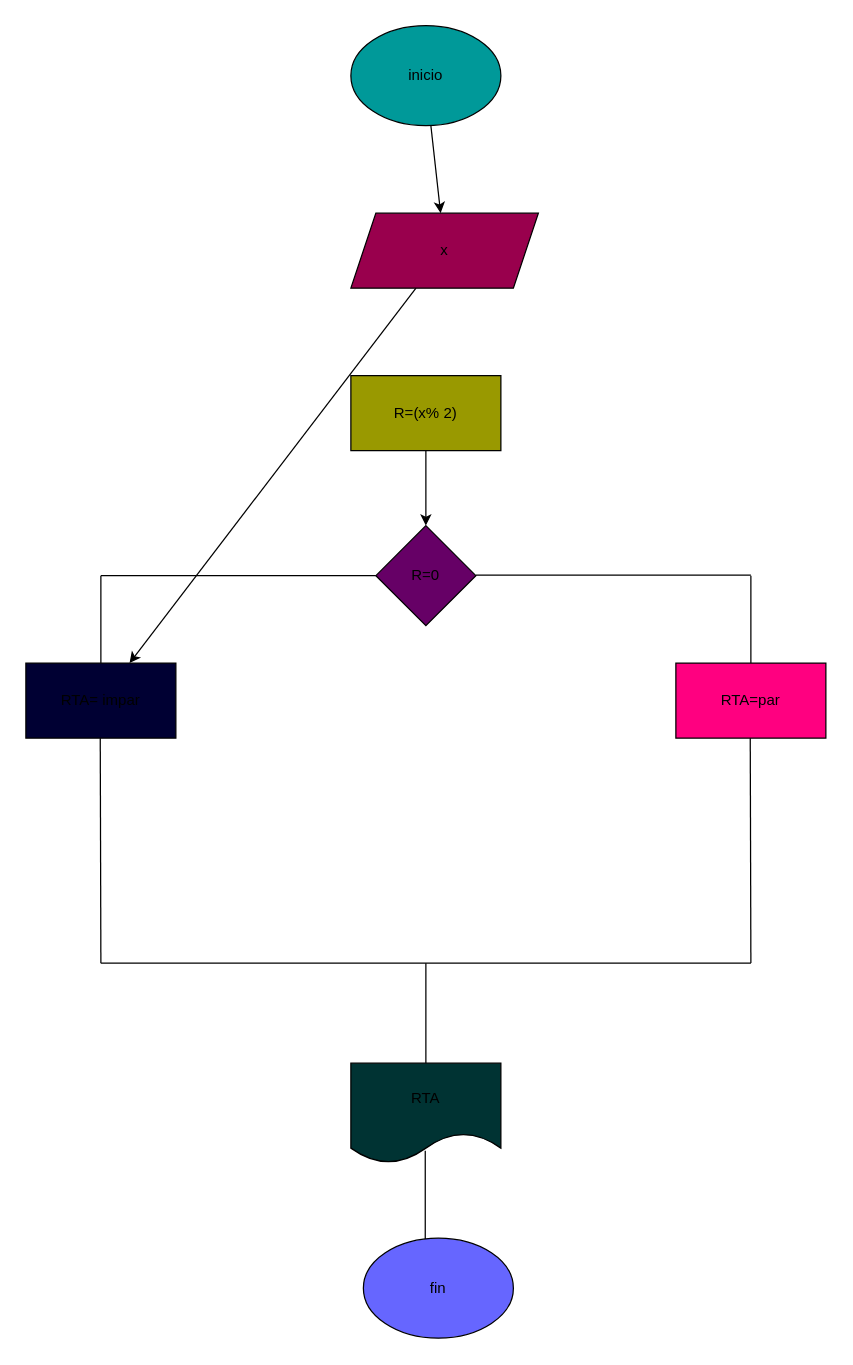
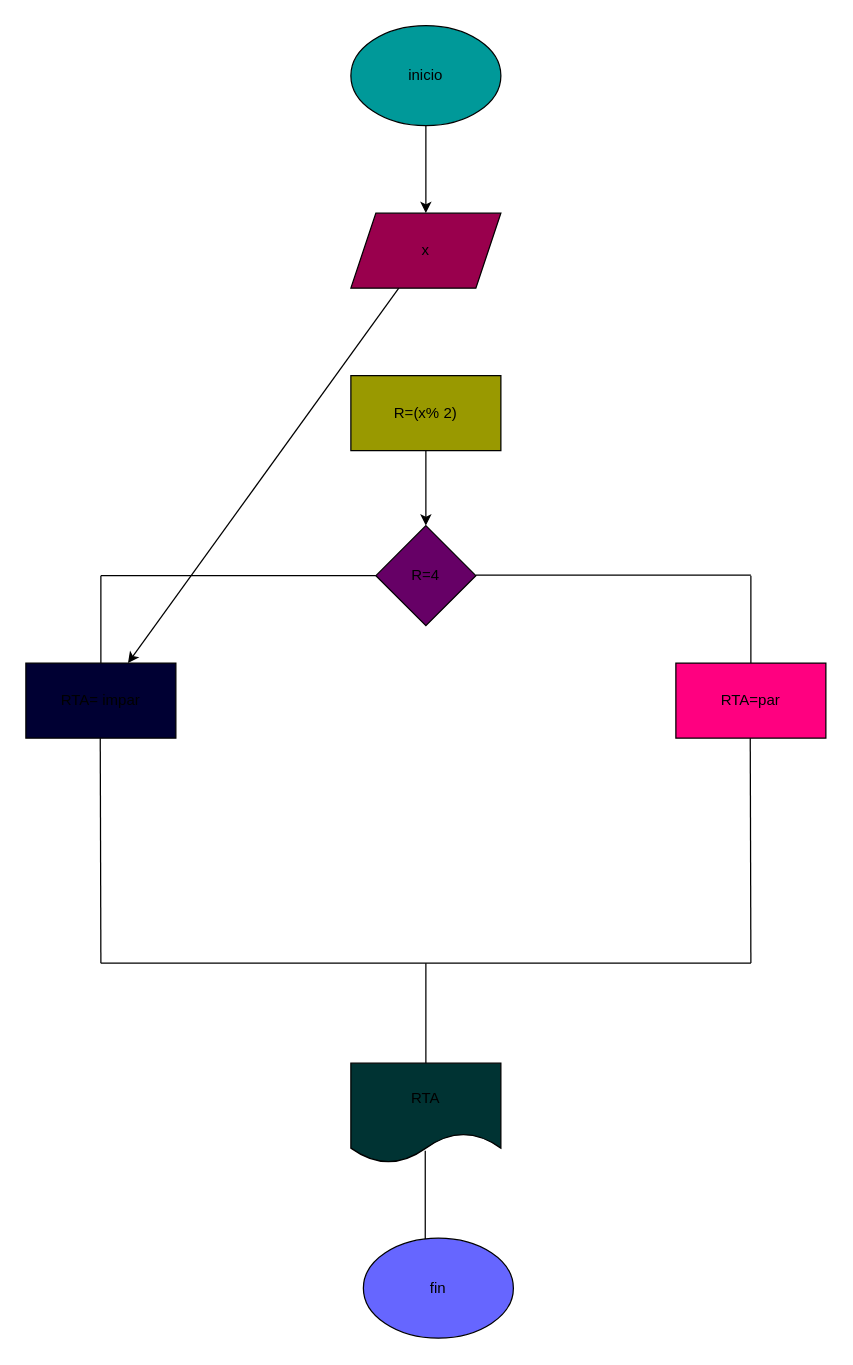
(444, 251) -> (426, 251)
(426, 576) -> (426, 576)
